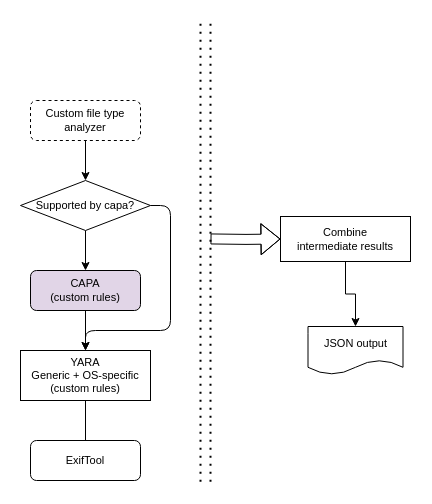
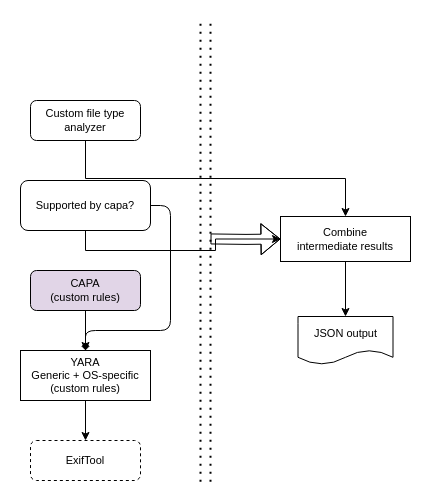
(86, 121) -> (86, 121)
(86, 172) -> (227, 179)
(86, 206) -> (86, 206)
(171, 249) -> (171, 249)
(86, 256) -> (184, 251)
(356, 351) -> (346, 341)
(86, 435) -> (86, 432)
(86, 461) -> (86, 461)
